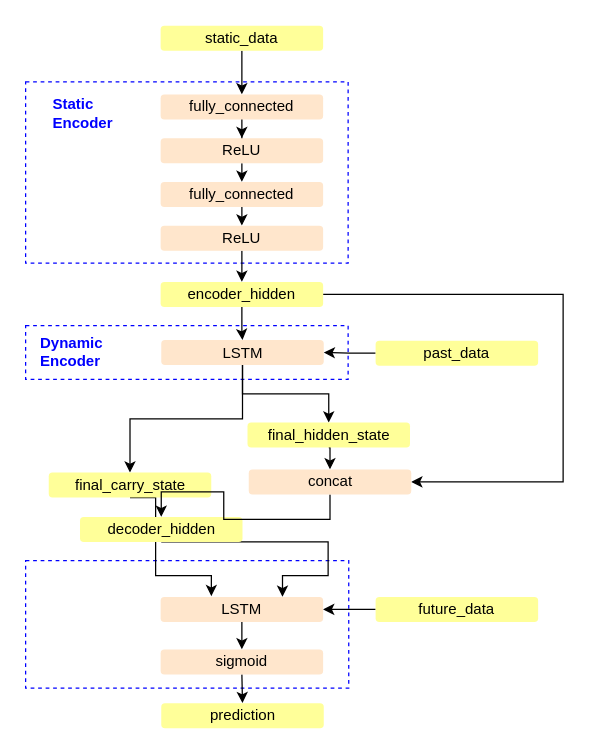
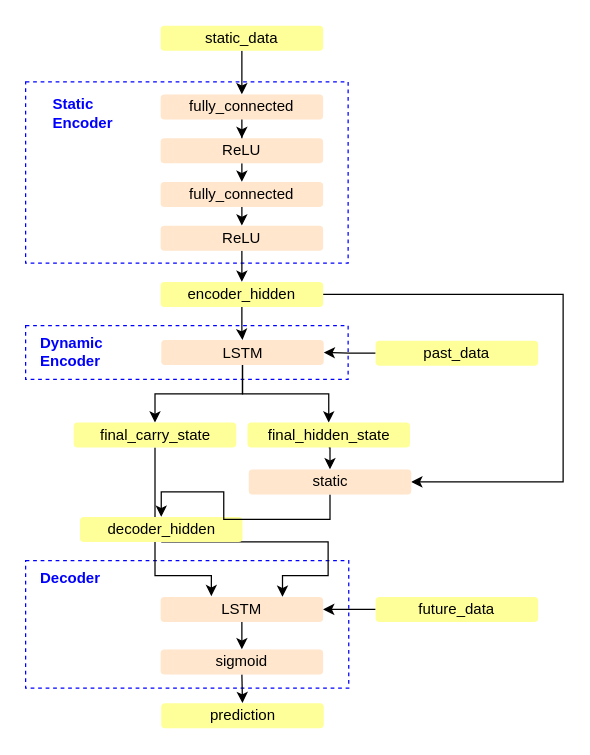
(331, 482) -> (331, 482)
(130, 485) -> (155, 435)
none -> (76, 578)
